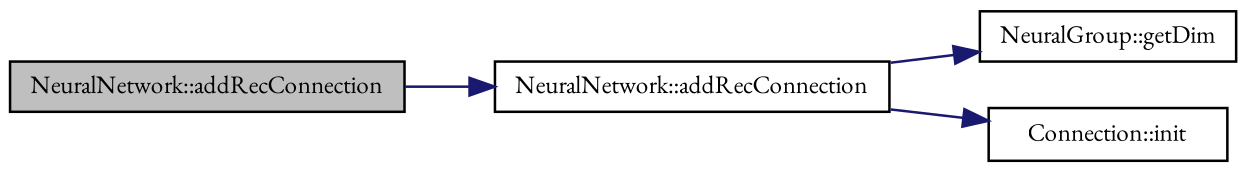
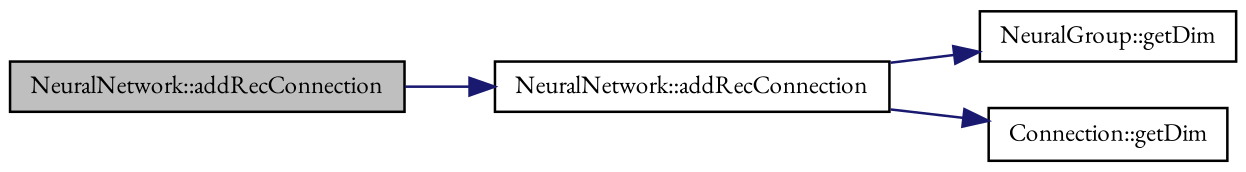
(1108, 134) -> (1108, 134)
